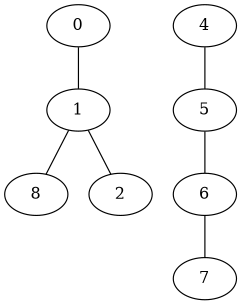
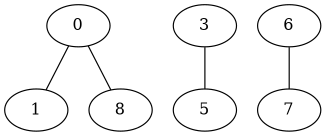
(205, 26) -> (205, 26)
(57, 152) -> (100, 68)
(205, 152) -> none
(121, 194) -> none
